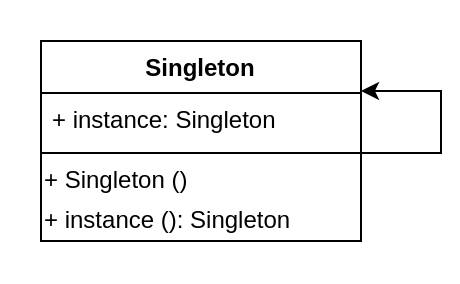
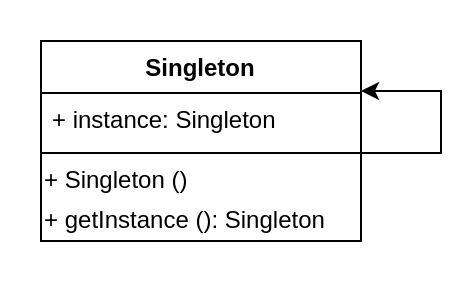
(184, 221) -> (208, 221)
